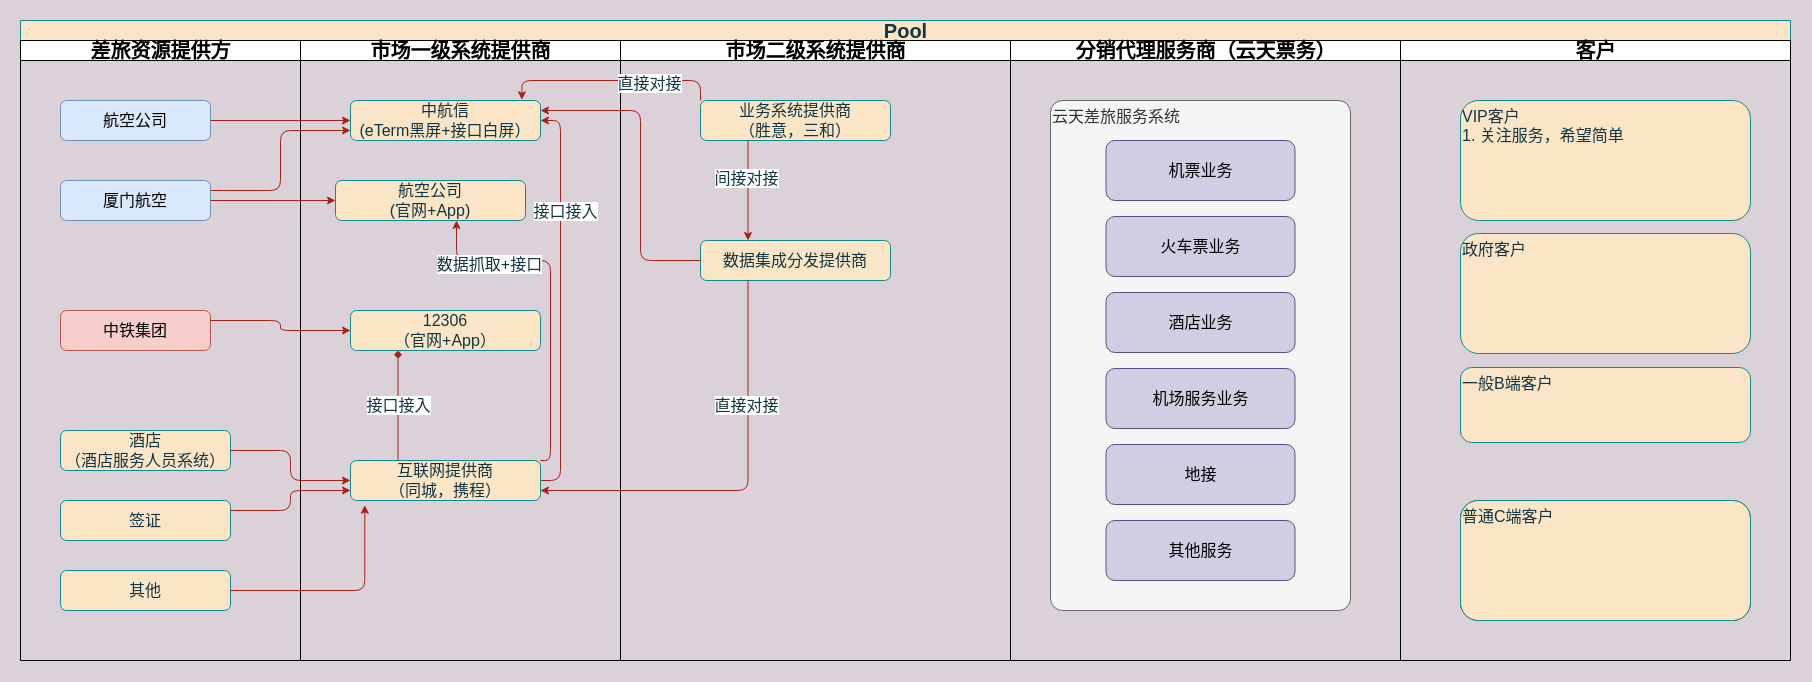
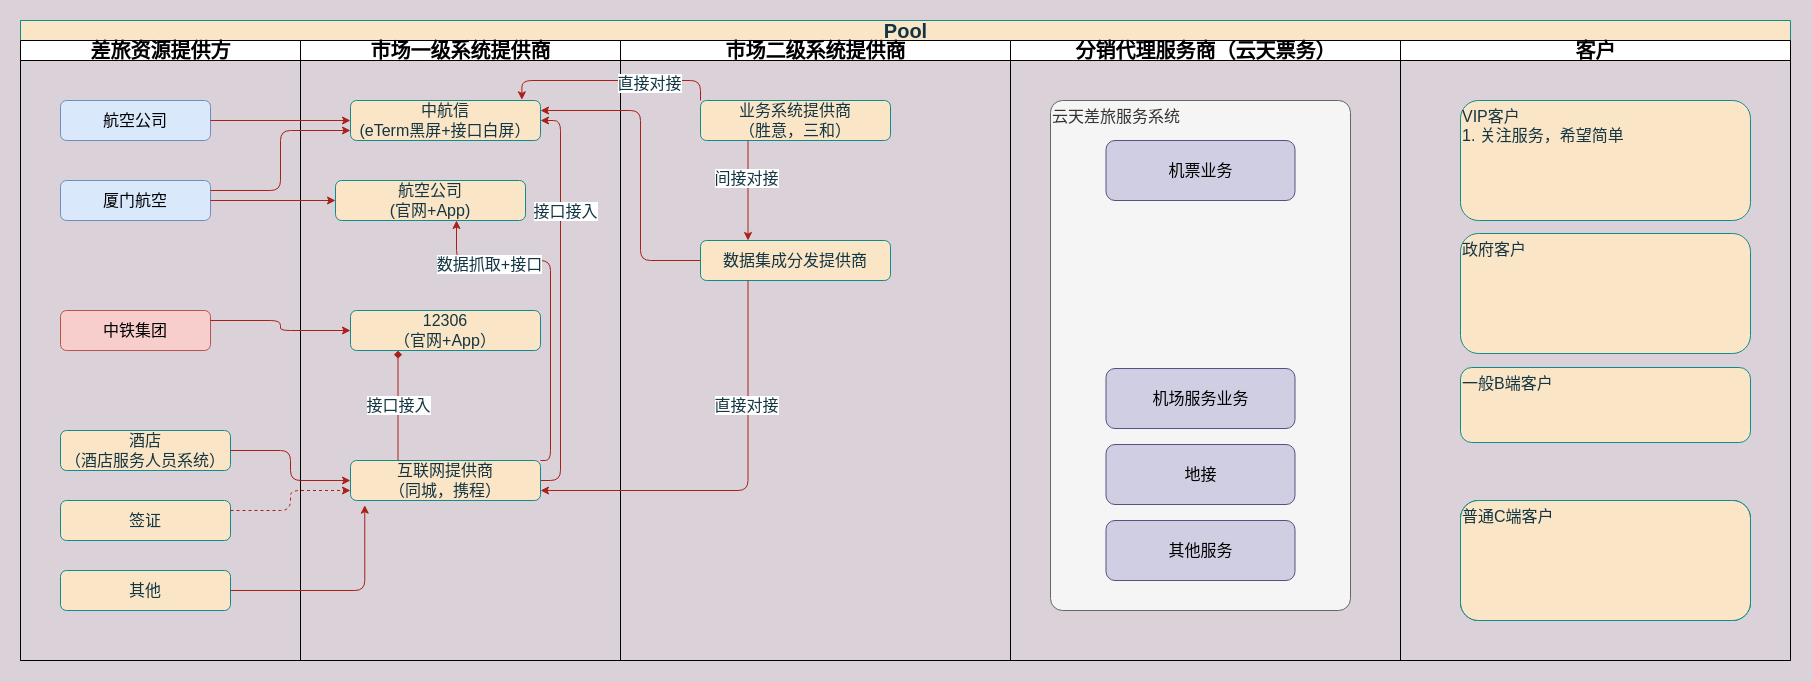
(1201, 247) -> none
(1201, 323) -> none
(290, 502) -> (290, 502)
